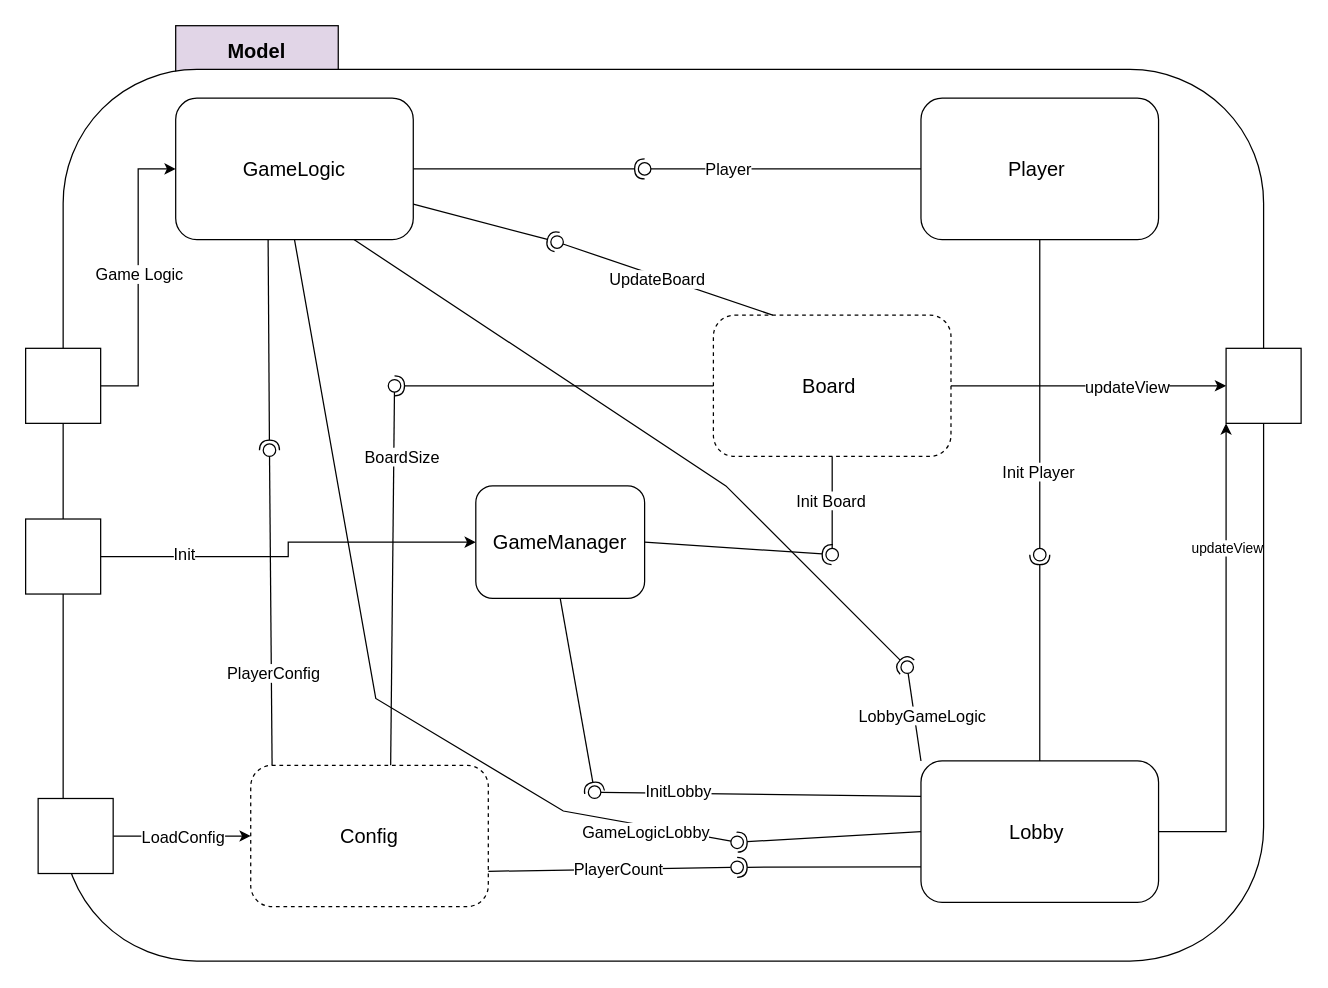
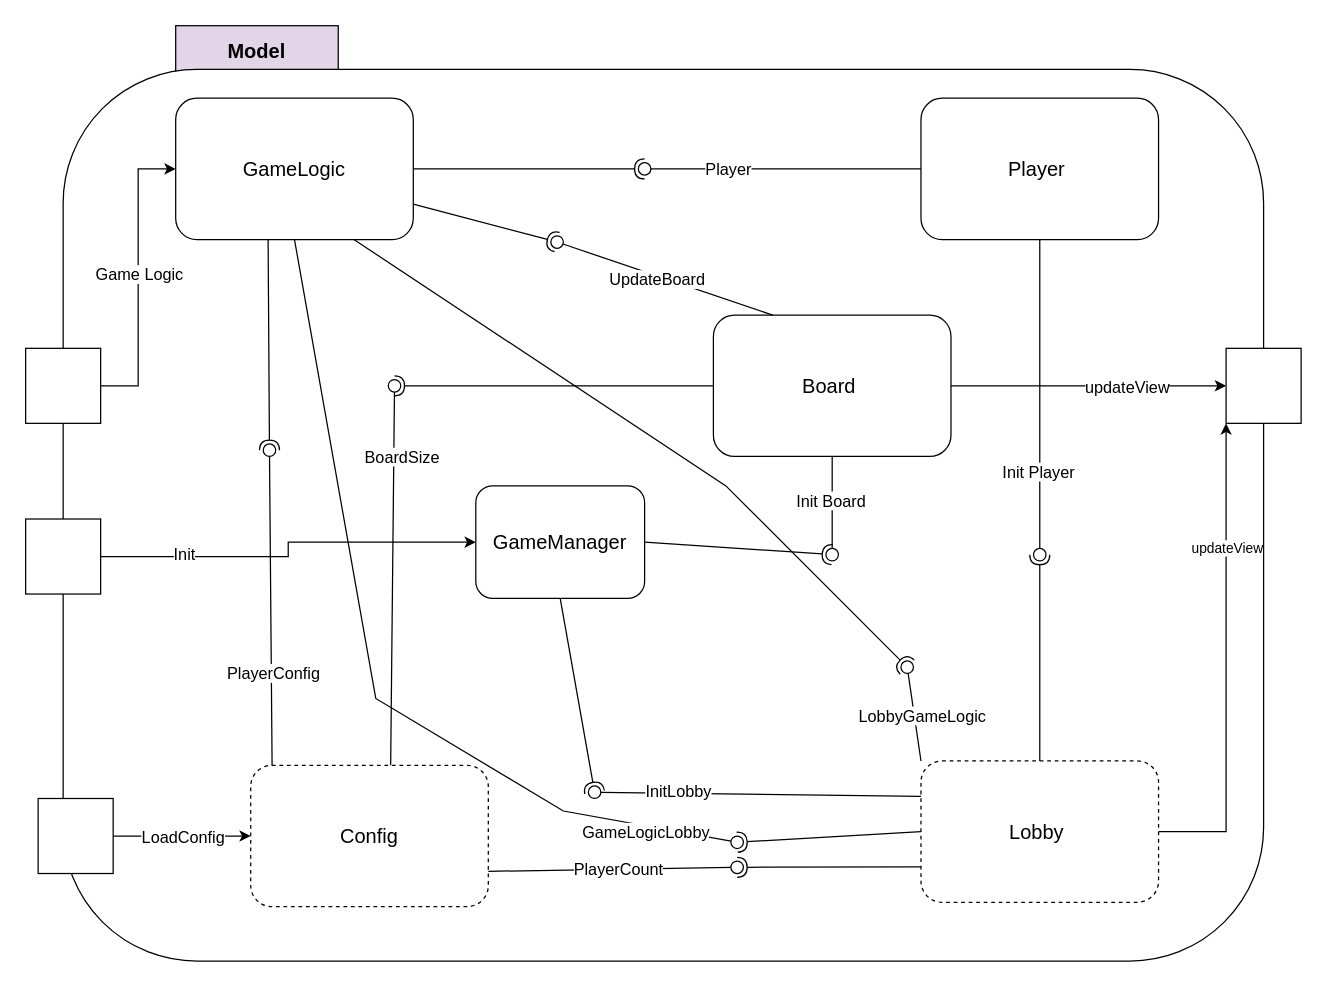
(832, 386) -> (832, 386)
(1039, 831) -> (1039, 831)
